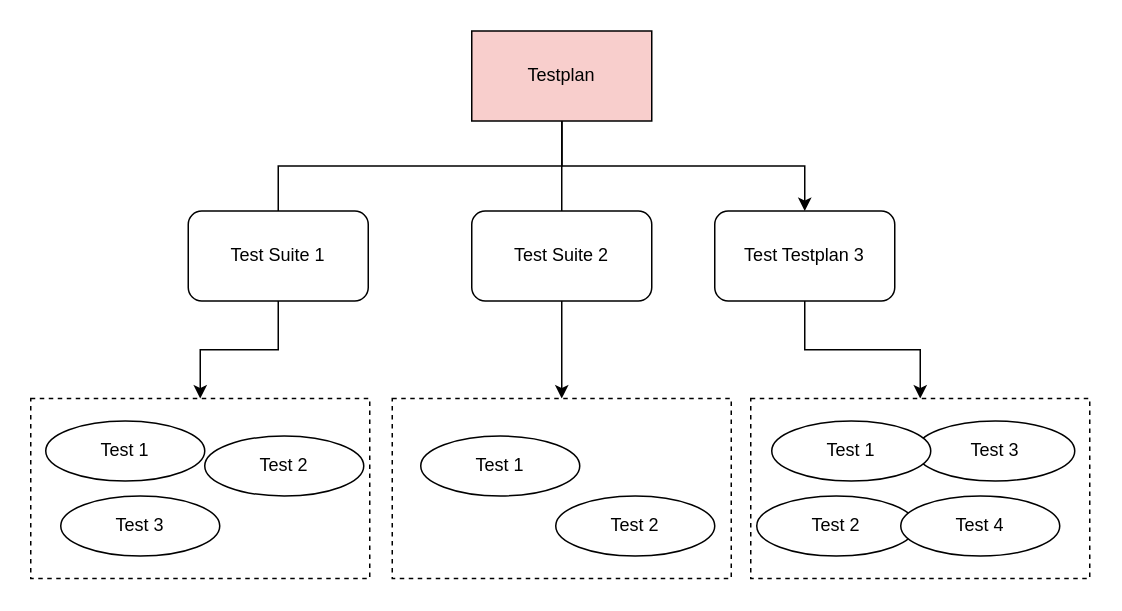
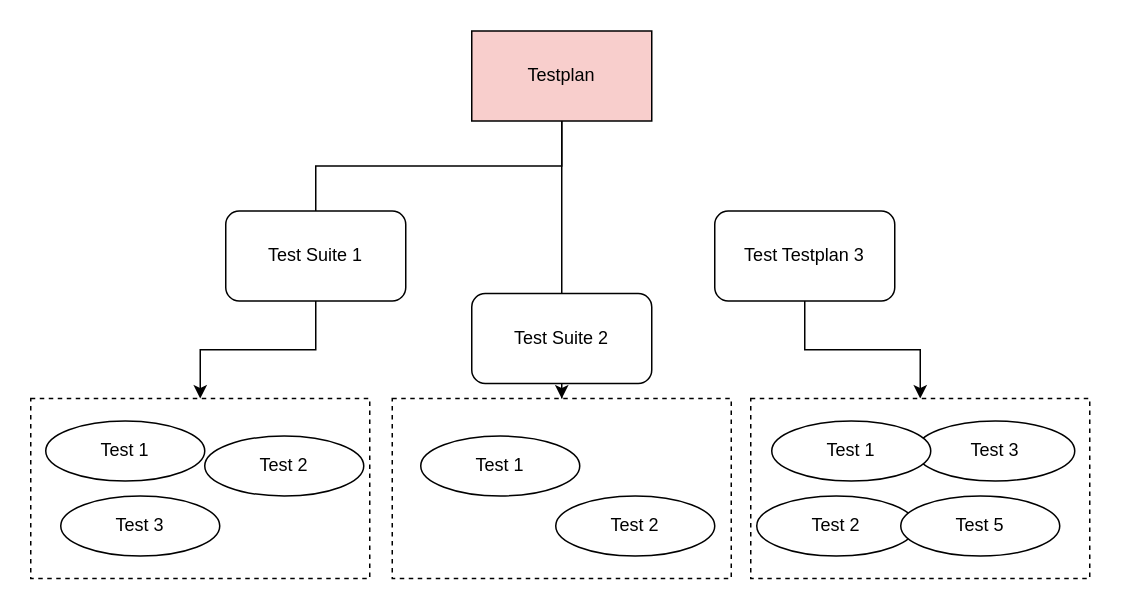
(702, 166) -> none
(278, 256) -> (316, 256)
(562, 256) -> (562, 338)
(980, 526) -> (980, 526)
